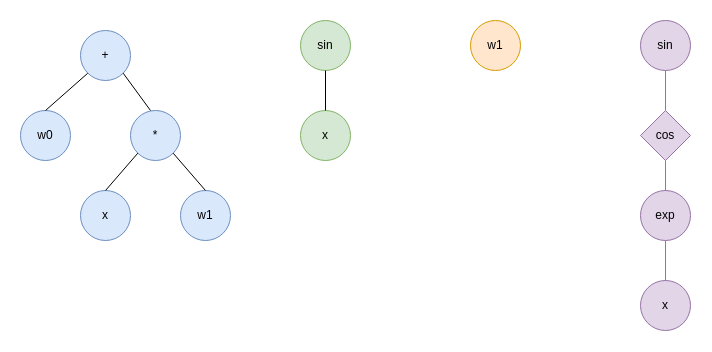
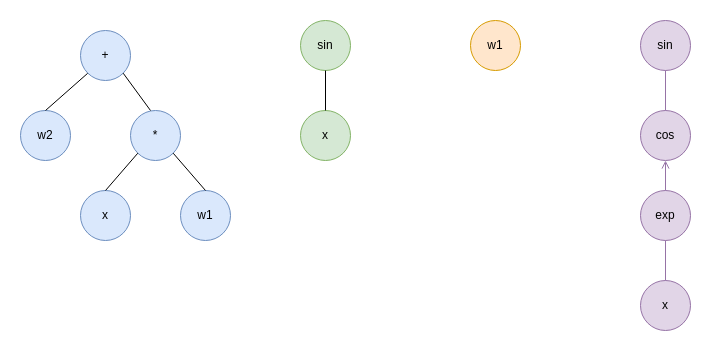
(46, 136) -> (46, 136)
(666, 136) -> (666, 136)
(666, 165) -> (666, 166)
